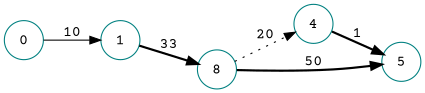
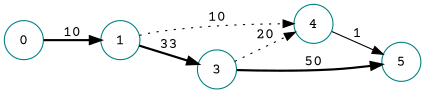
none -> (211, 26)
(67, 40) -> (67, 40)
(352, 41) -> (352, 41)
(217, 69) -> (217, 69)
